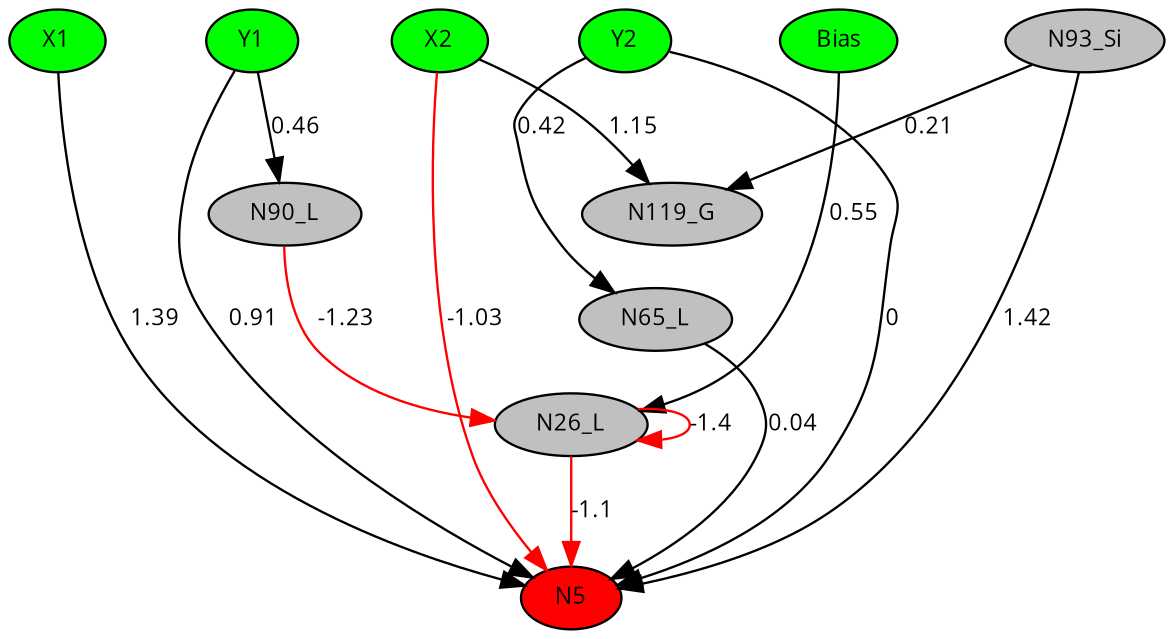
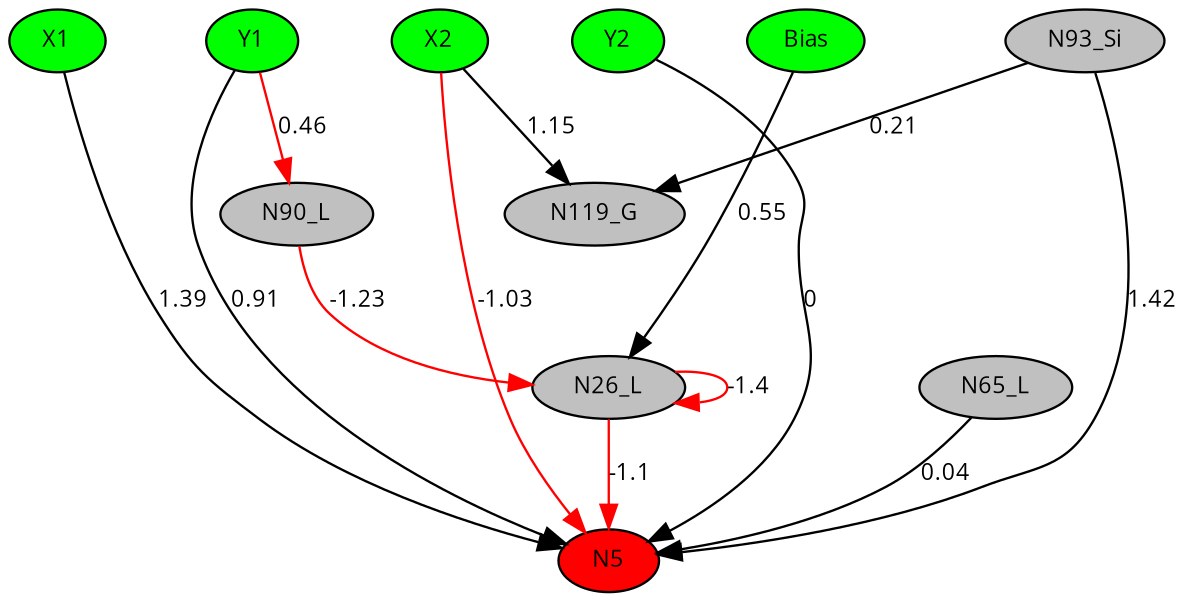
(266, 116) -> (271, 116)
(522, 163) -> none
